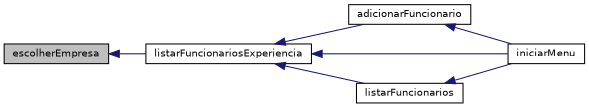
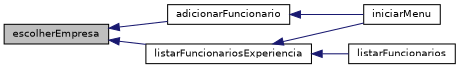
(324, 33) -> (144, 24)
(483, 72) -> none
